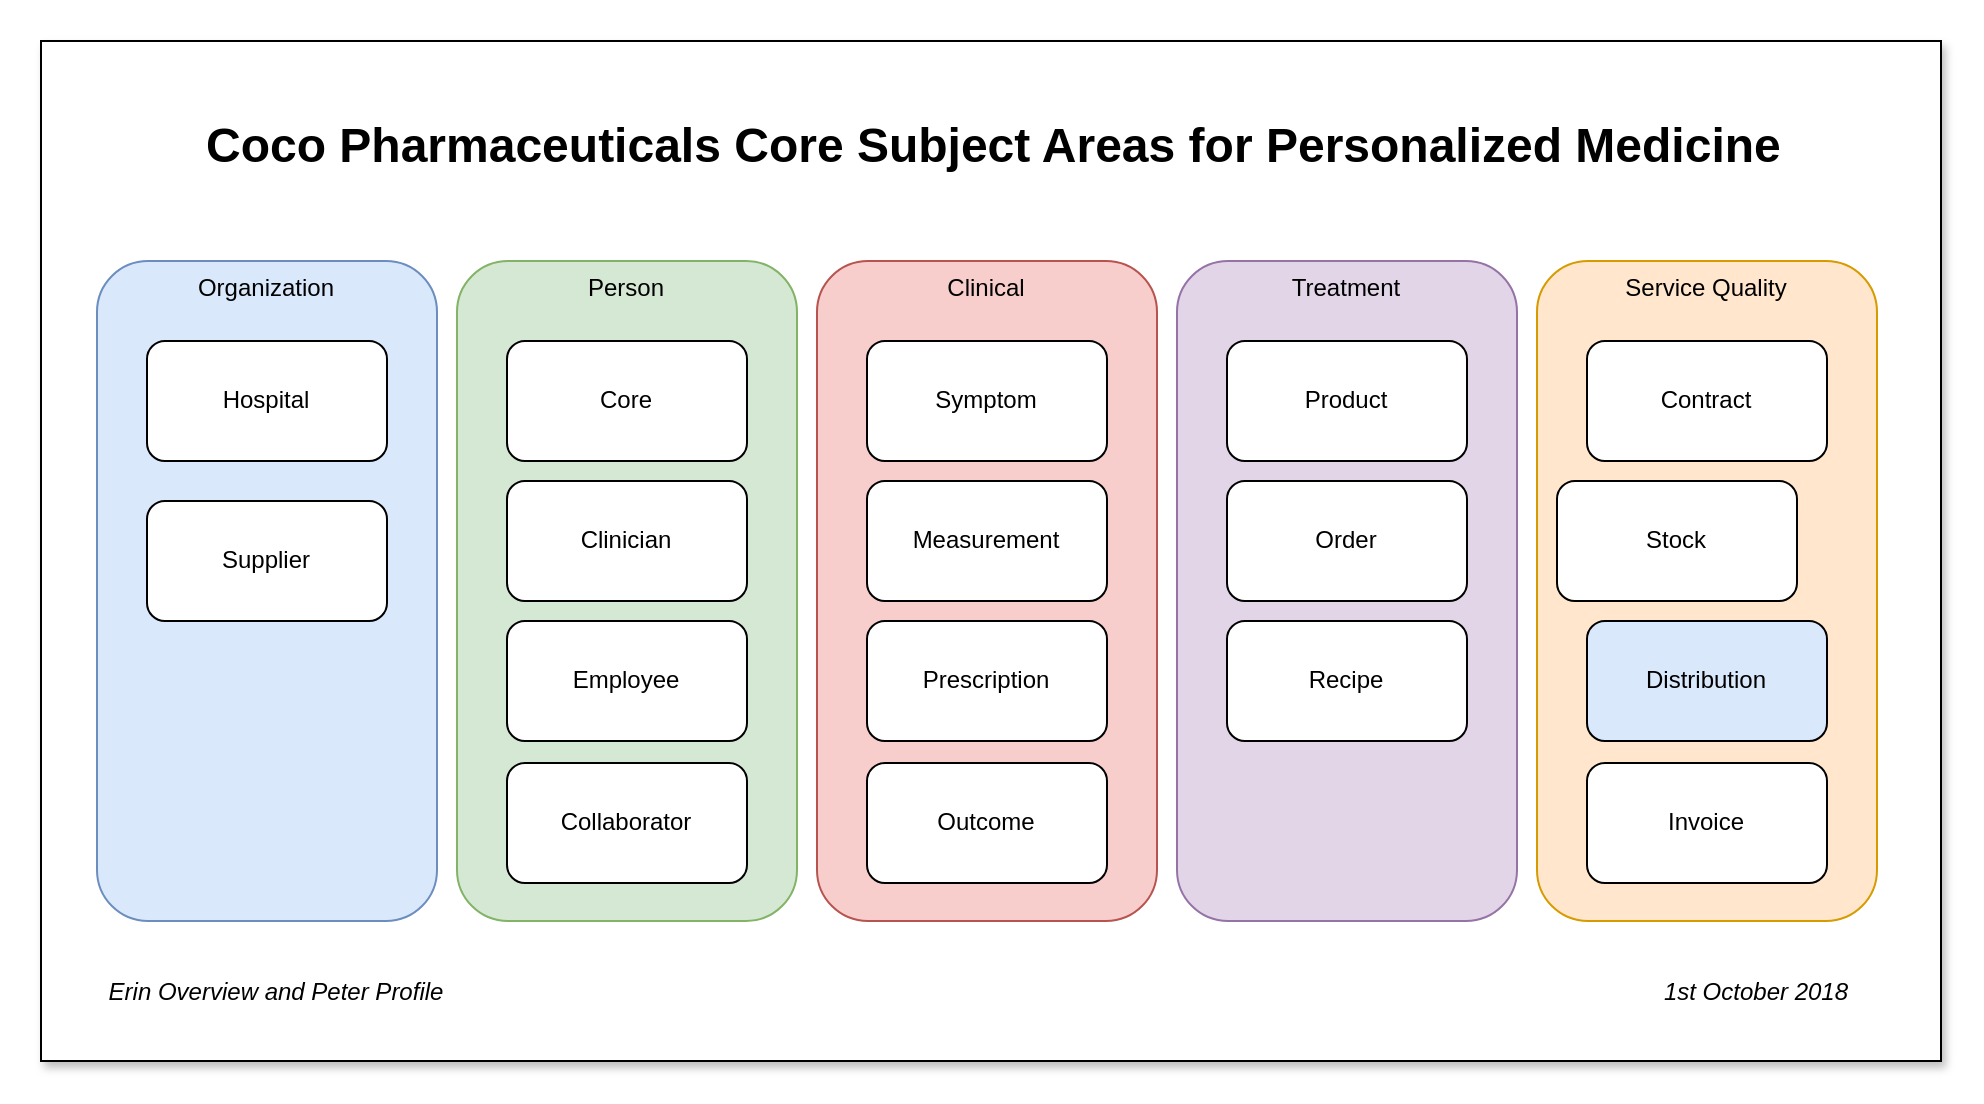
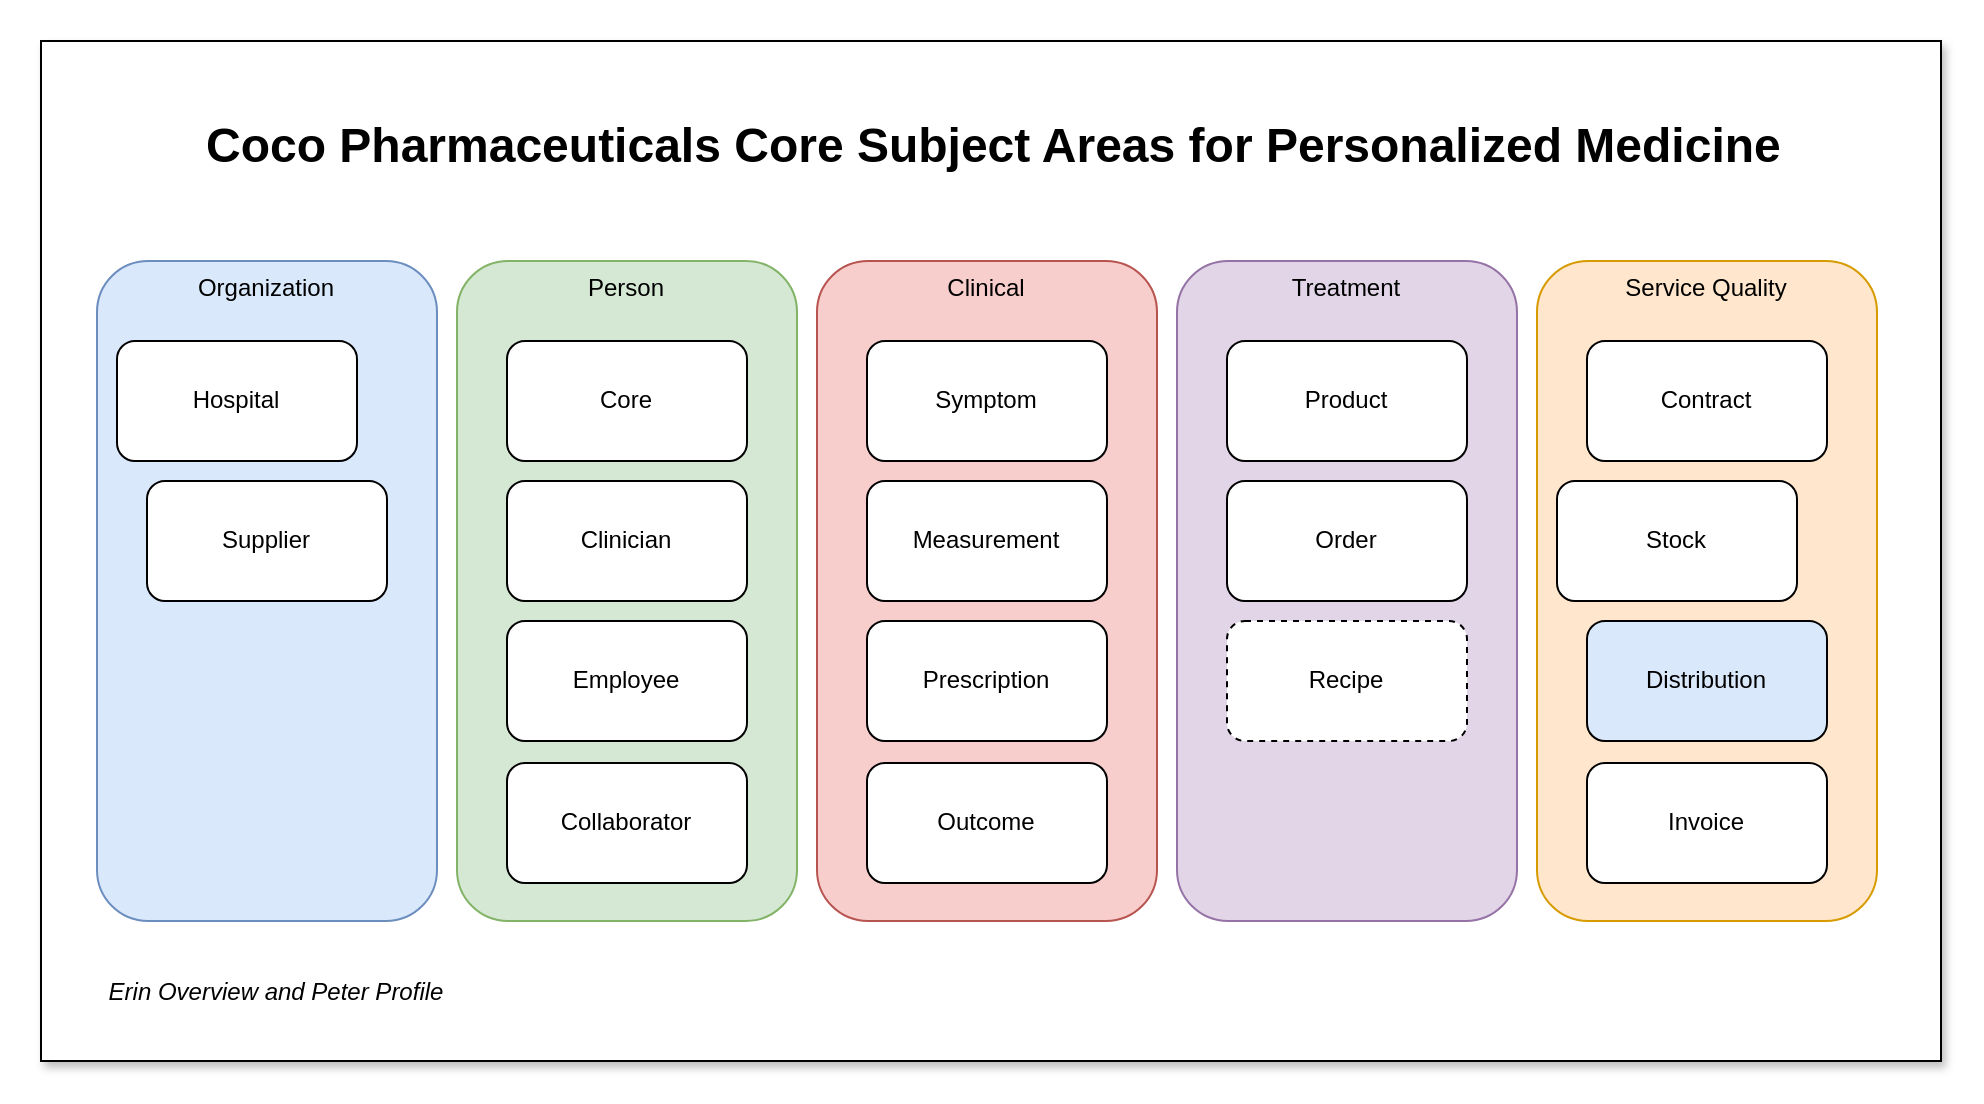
(267, 401) -> (237, 401)
(267, 561) -> (267, 541)
(1347, 681) -> (1347, 681)
(1757, 993) -> none
